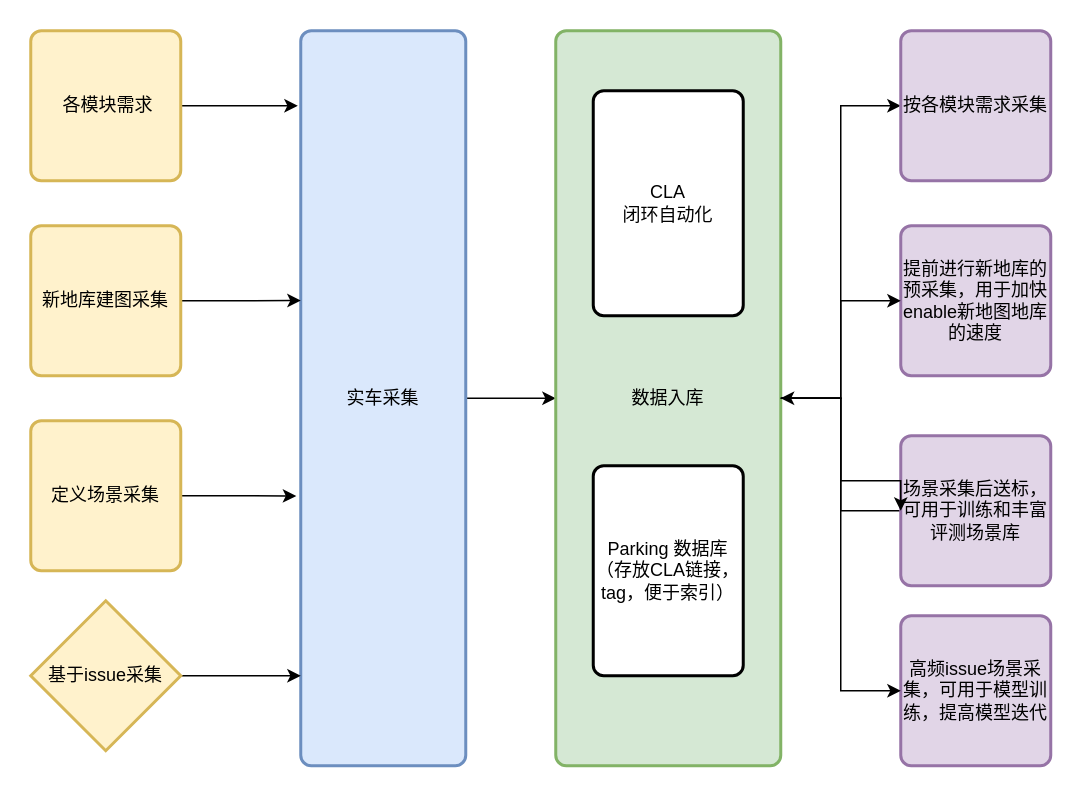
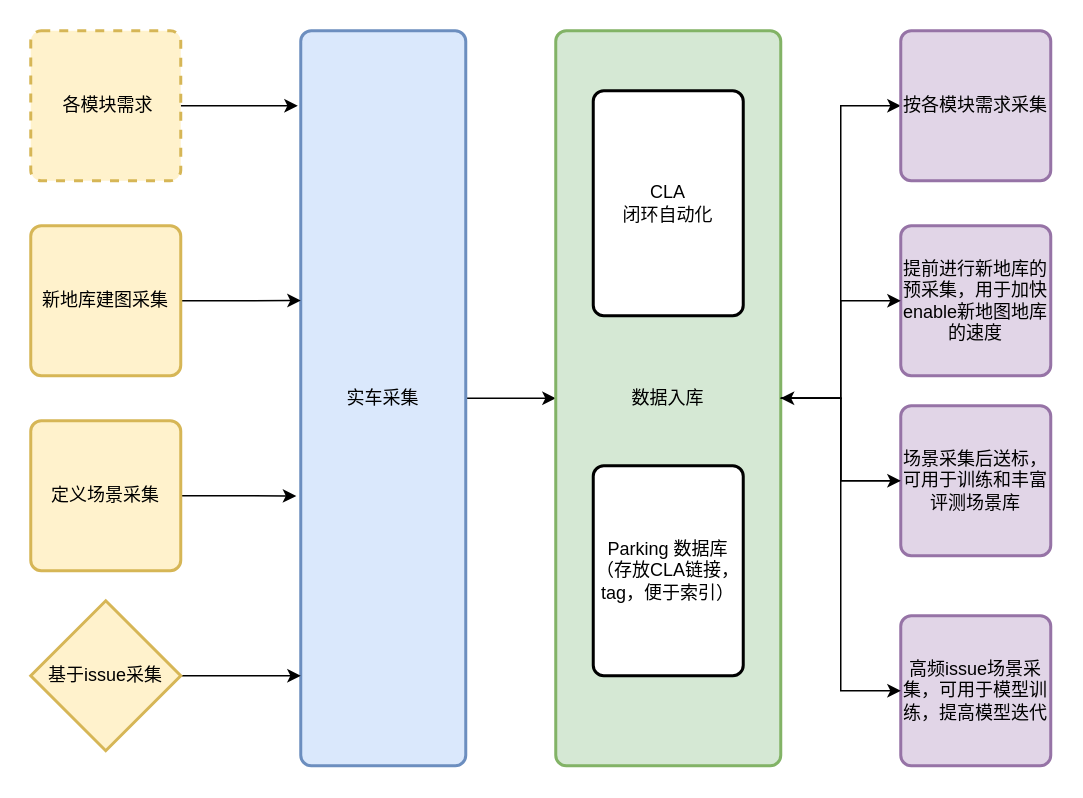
(106, 106) -> (106, 106)
(976, 511) -> (976, 481)
